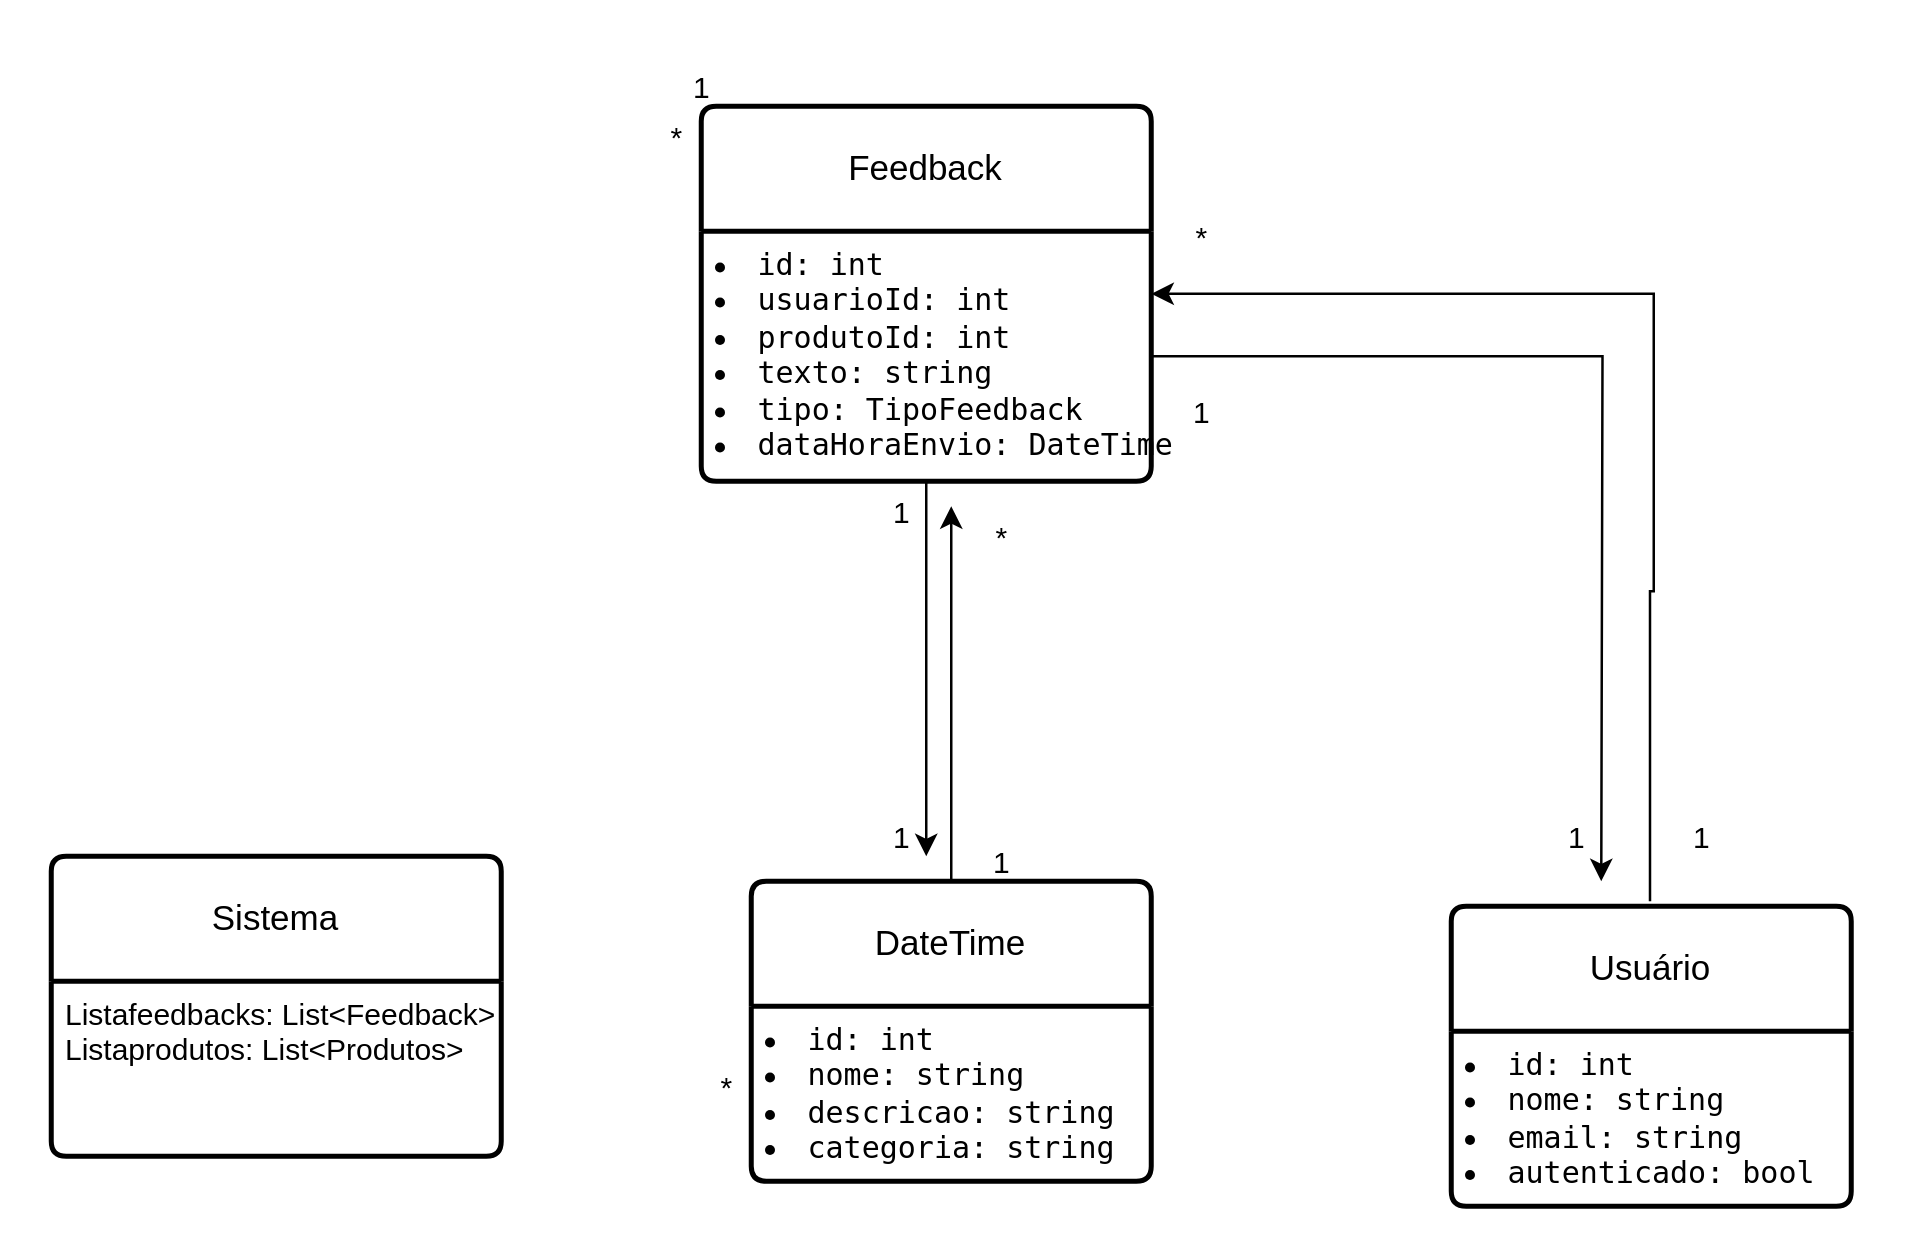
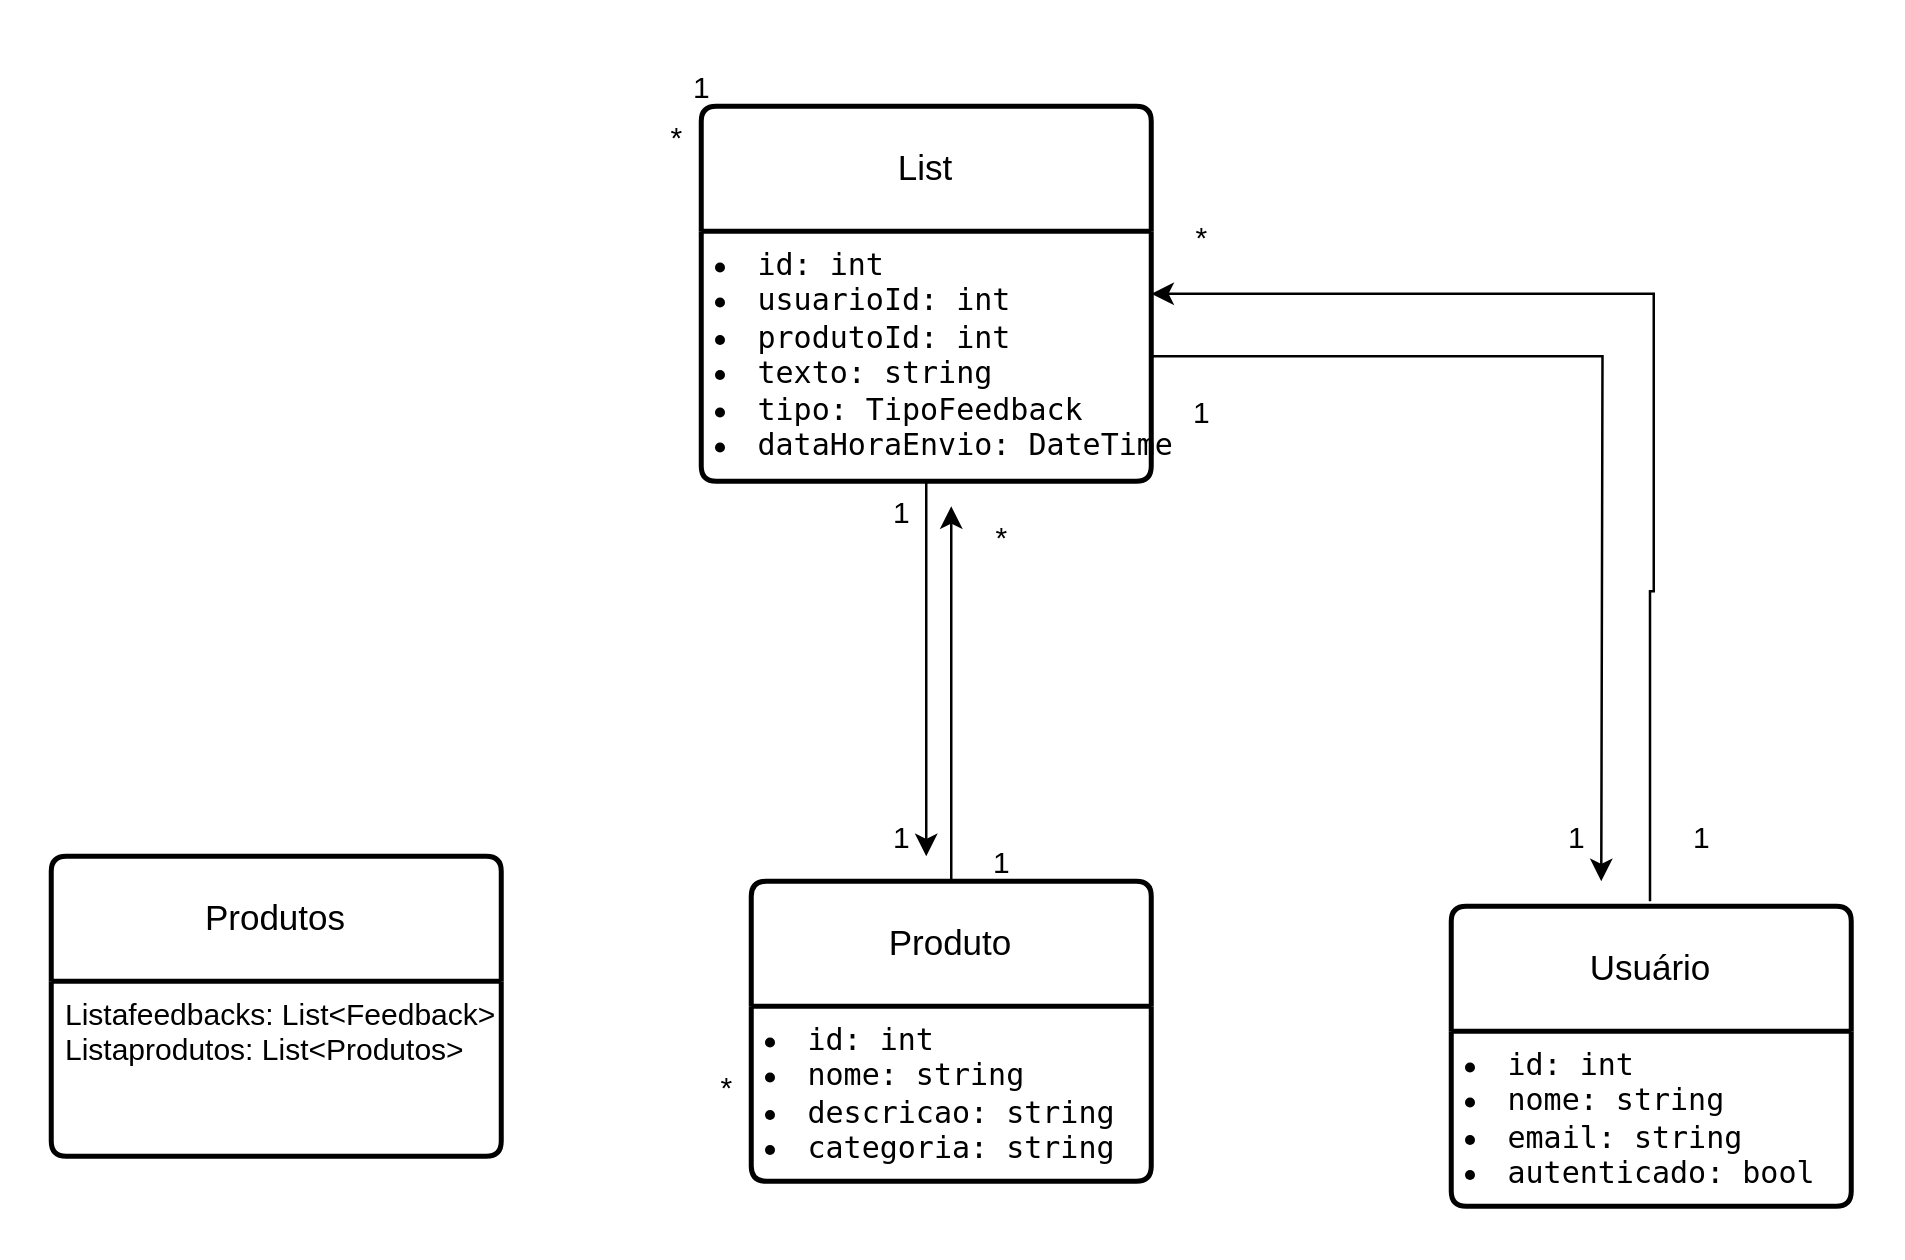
(926, 169) -> (926, 169)
(276, 919) -> (276, 919)
(951, 944) -> (951, 944)
